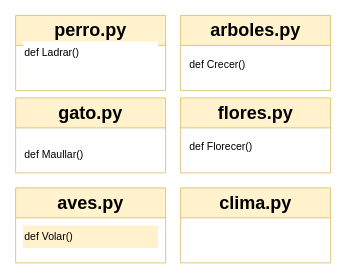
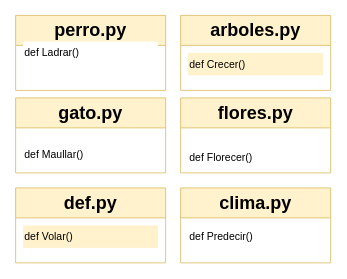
(255, 64) -> (255, 64)
(255, 147) -> (255, 158)
(90, 203) -> (90, 203)
none -> (255, 237)
